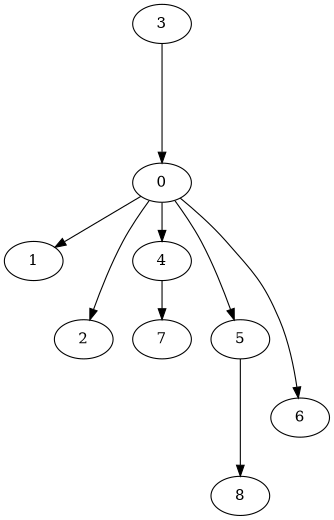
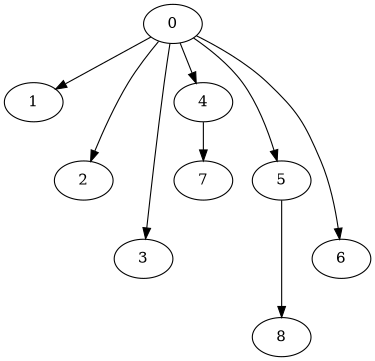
(162, 98) -> (157, 136)
